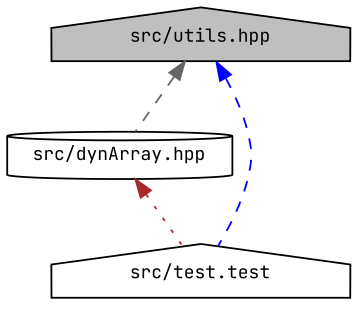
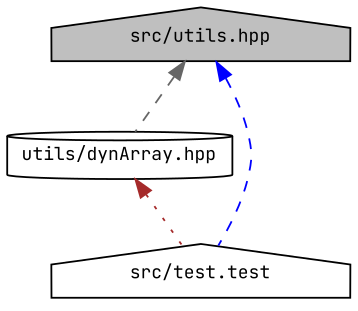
(120, 155) -> (120, 155)
